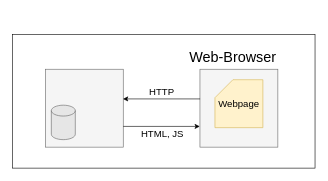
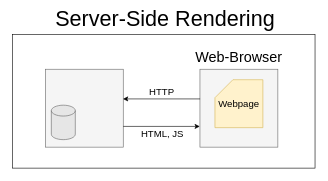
none -> (165, 18)
(233, 57) -> (239, 57)
